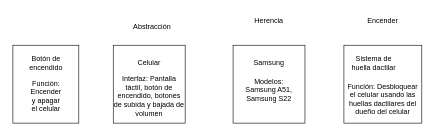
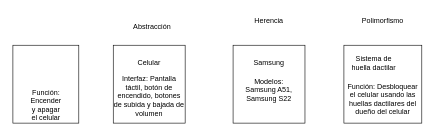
(383, 21) -> (383, 21)
(46, 63) -> none
(46, 96) -> (46, 105)
